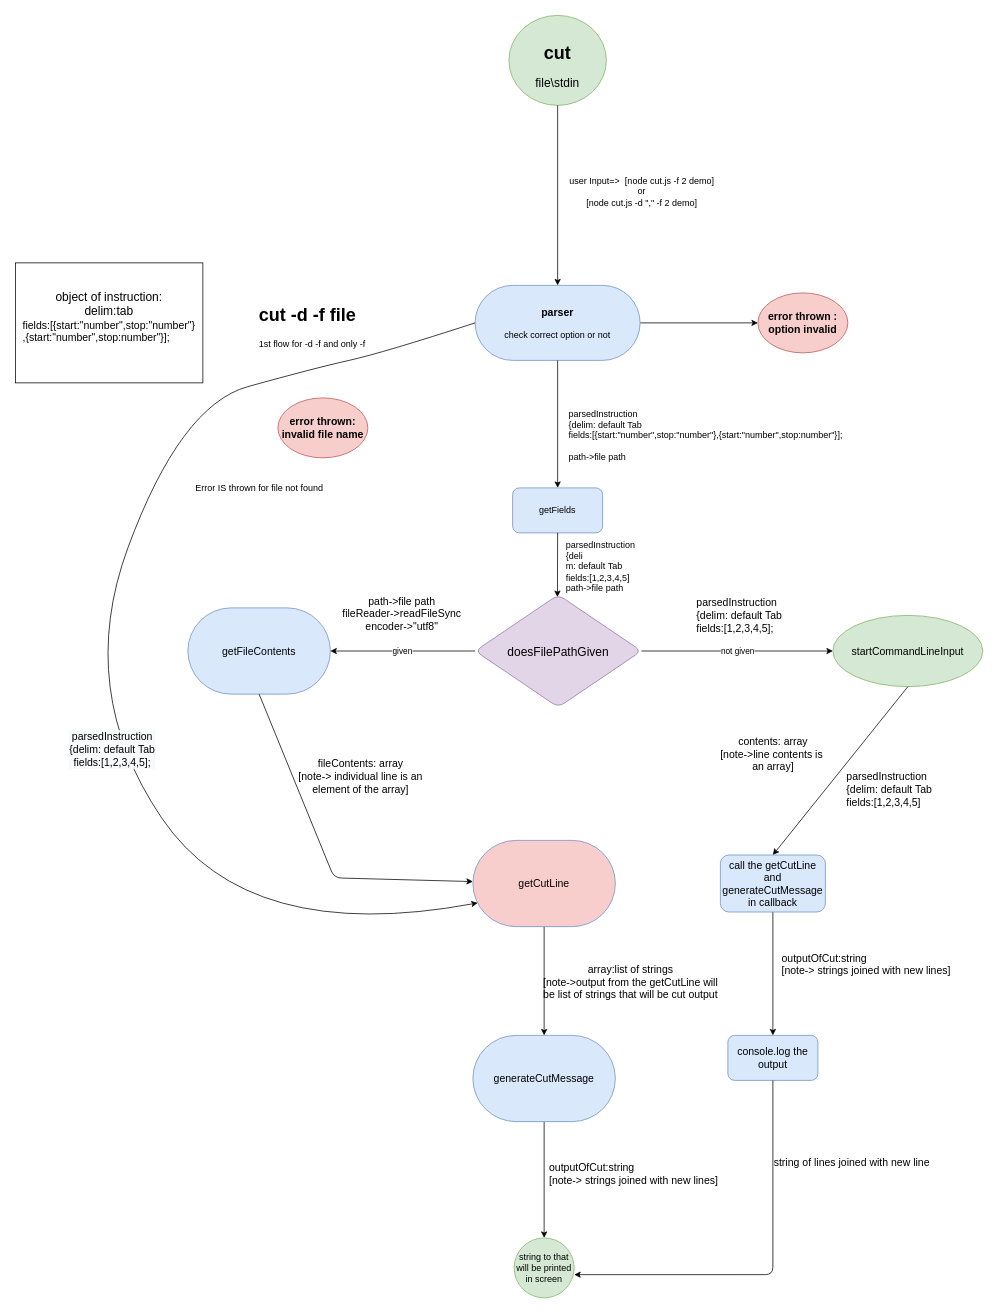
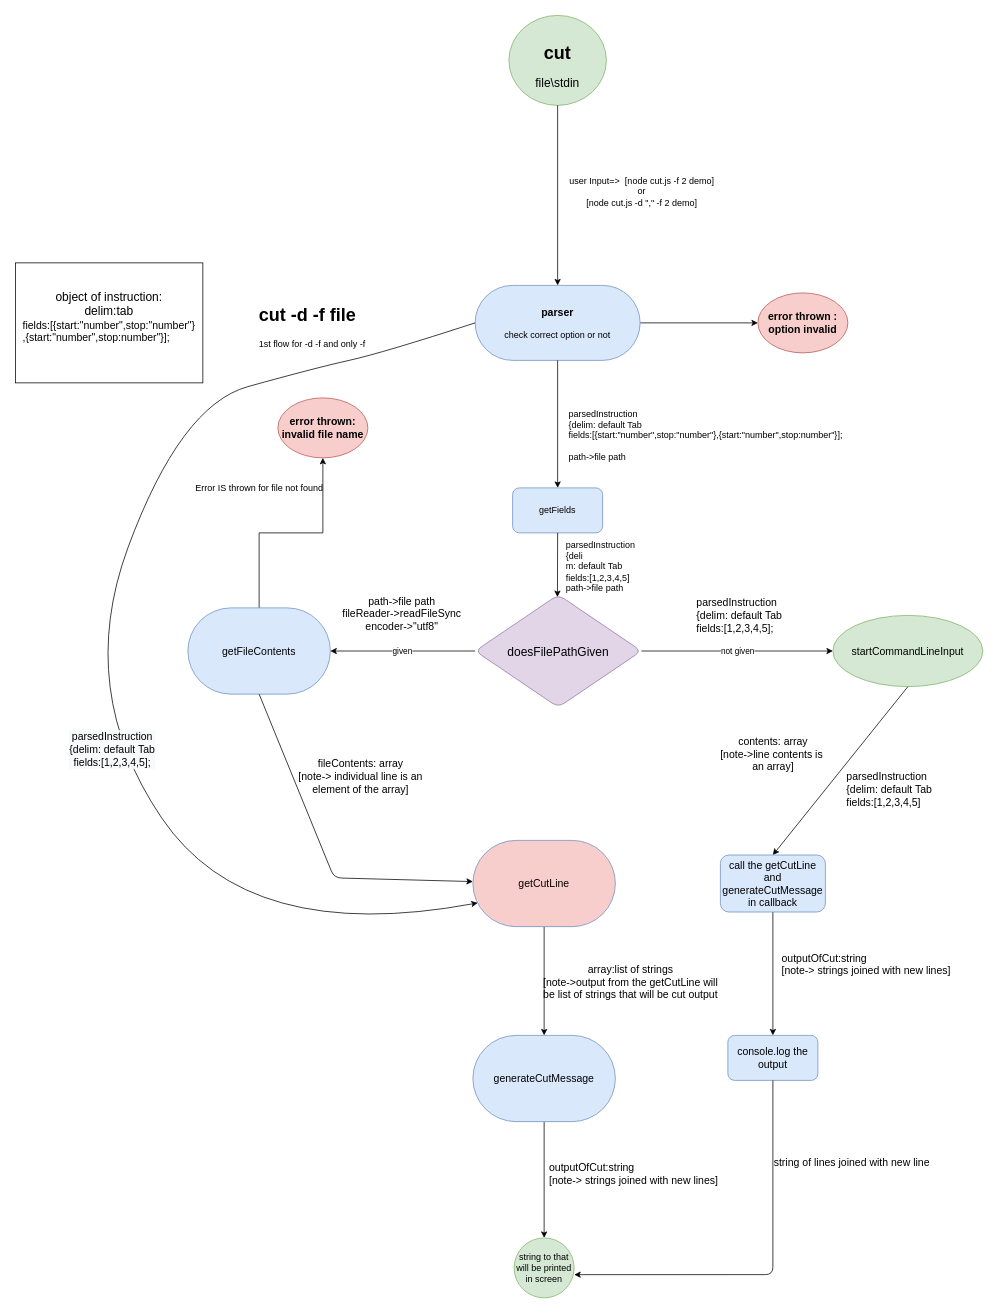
none -> (323, 533)
